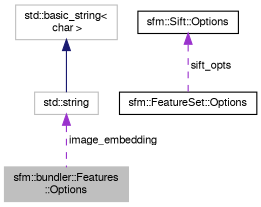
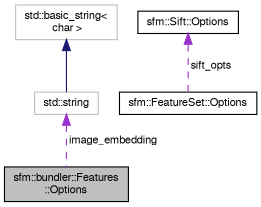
(66, 184) -> (66, 184)
